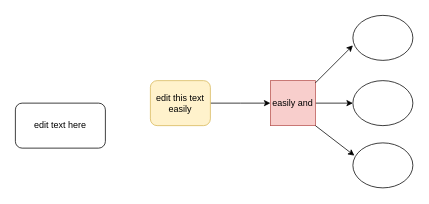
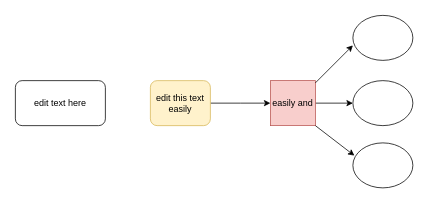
(60, 126) -> (60, 103)
